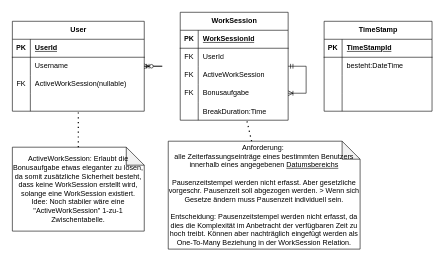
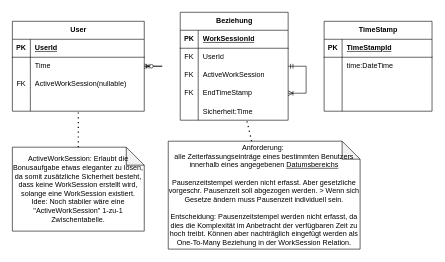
(235, 21) -> (235, 21)
(51, 66) -> (42, 66)
(377, 66) -> (371, 66)
(227, 93) -> (226, 93)
(236, 112) -> (229, 112)
